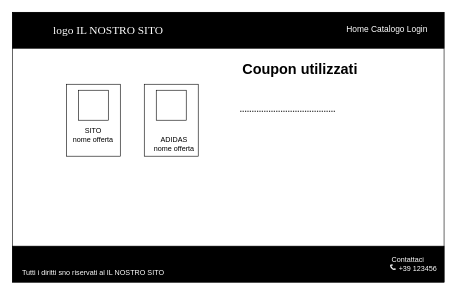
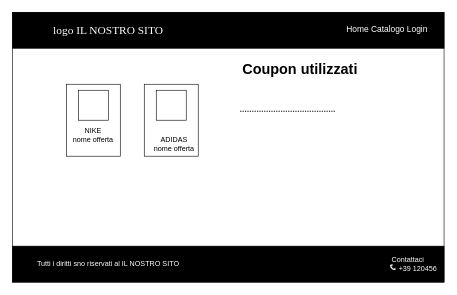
(93, 135) -> (93, 135)
(408, 264) -> (408, 264)
(93, 273) -> (108, 264)
